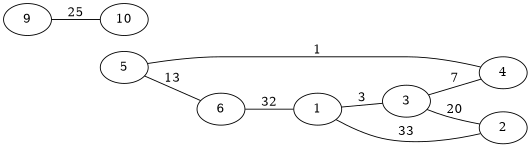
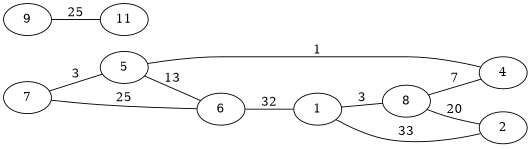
(124, 20) -> (124, 20)
none -> (28, 98)
(406, 101) -> (406, 101)
